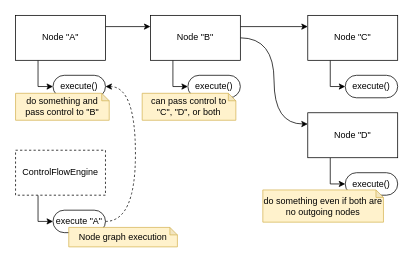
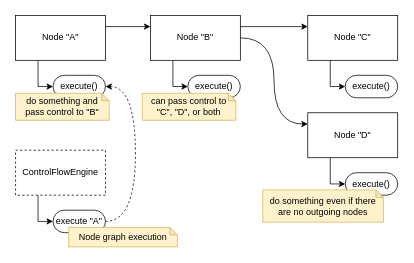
(323, 207) -> (323, 207)
